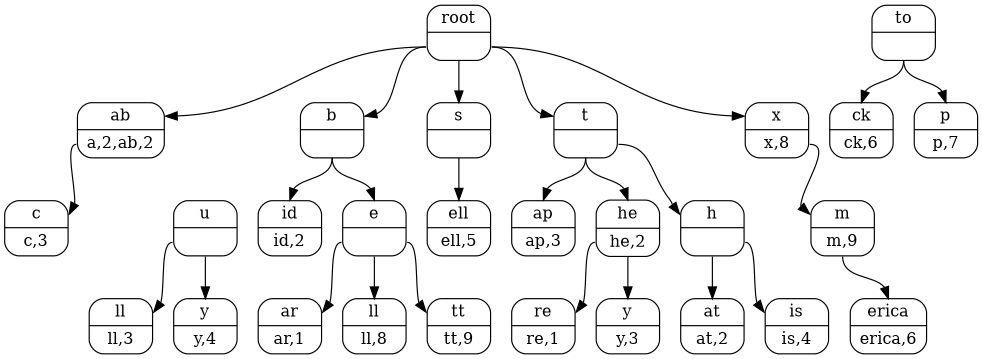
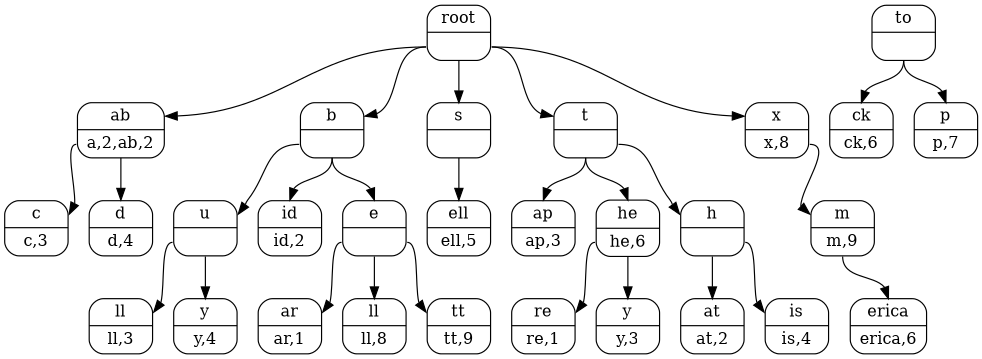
none -> (266, 167)
none -> (121, 228)
(628, 242) -> (628, 242)
